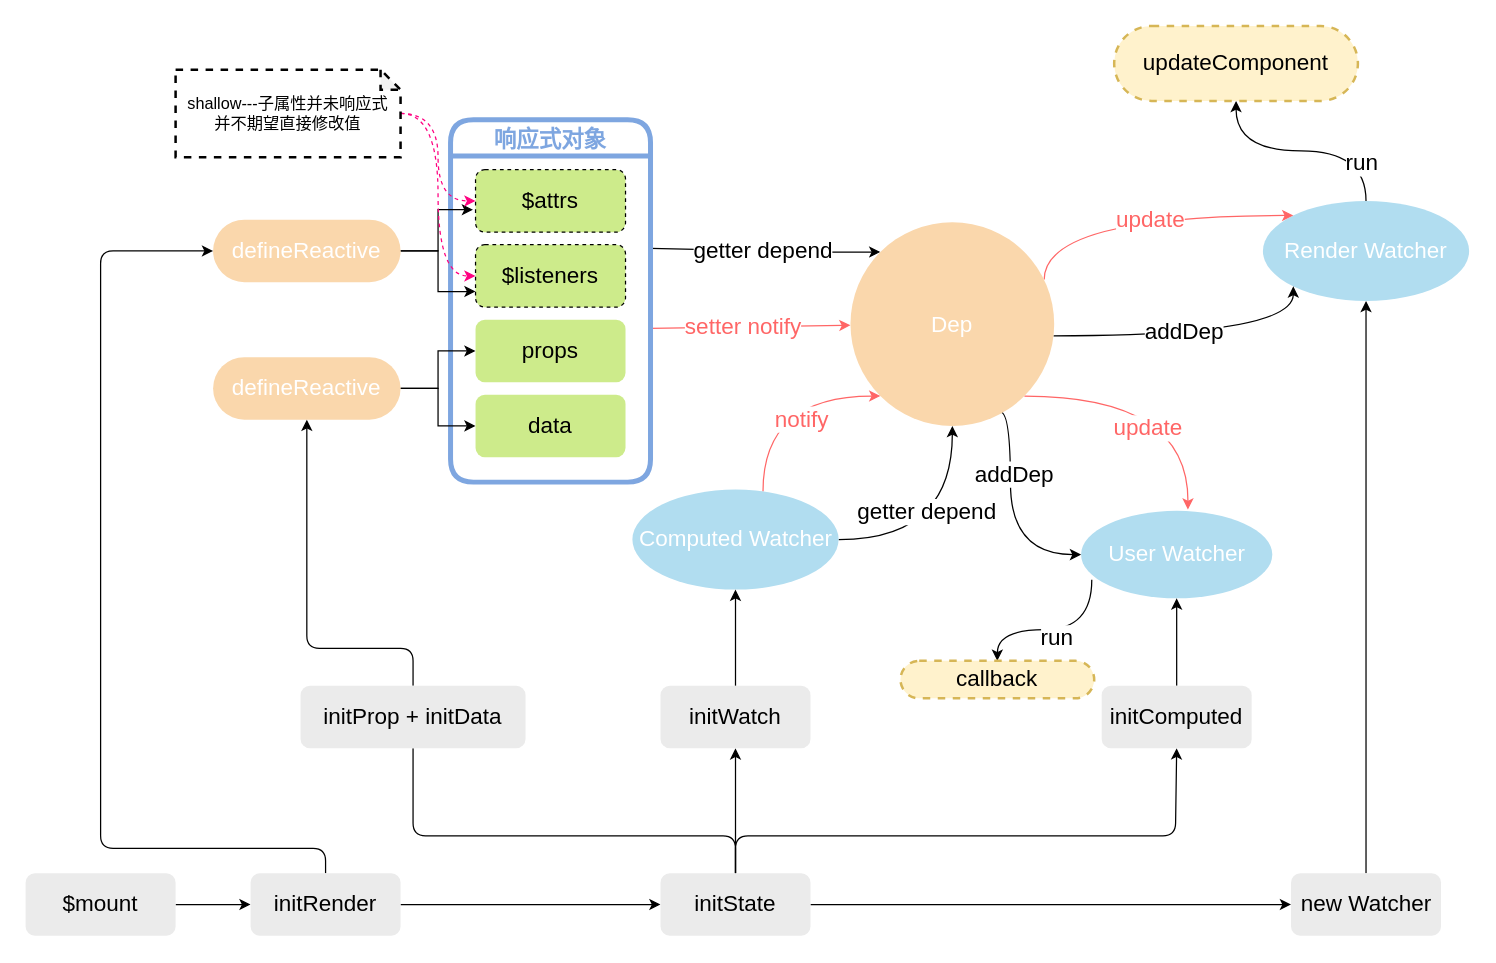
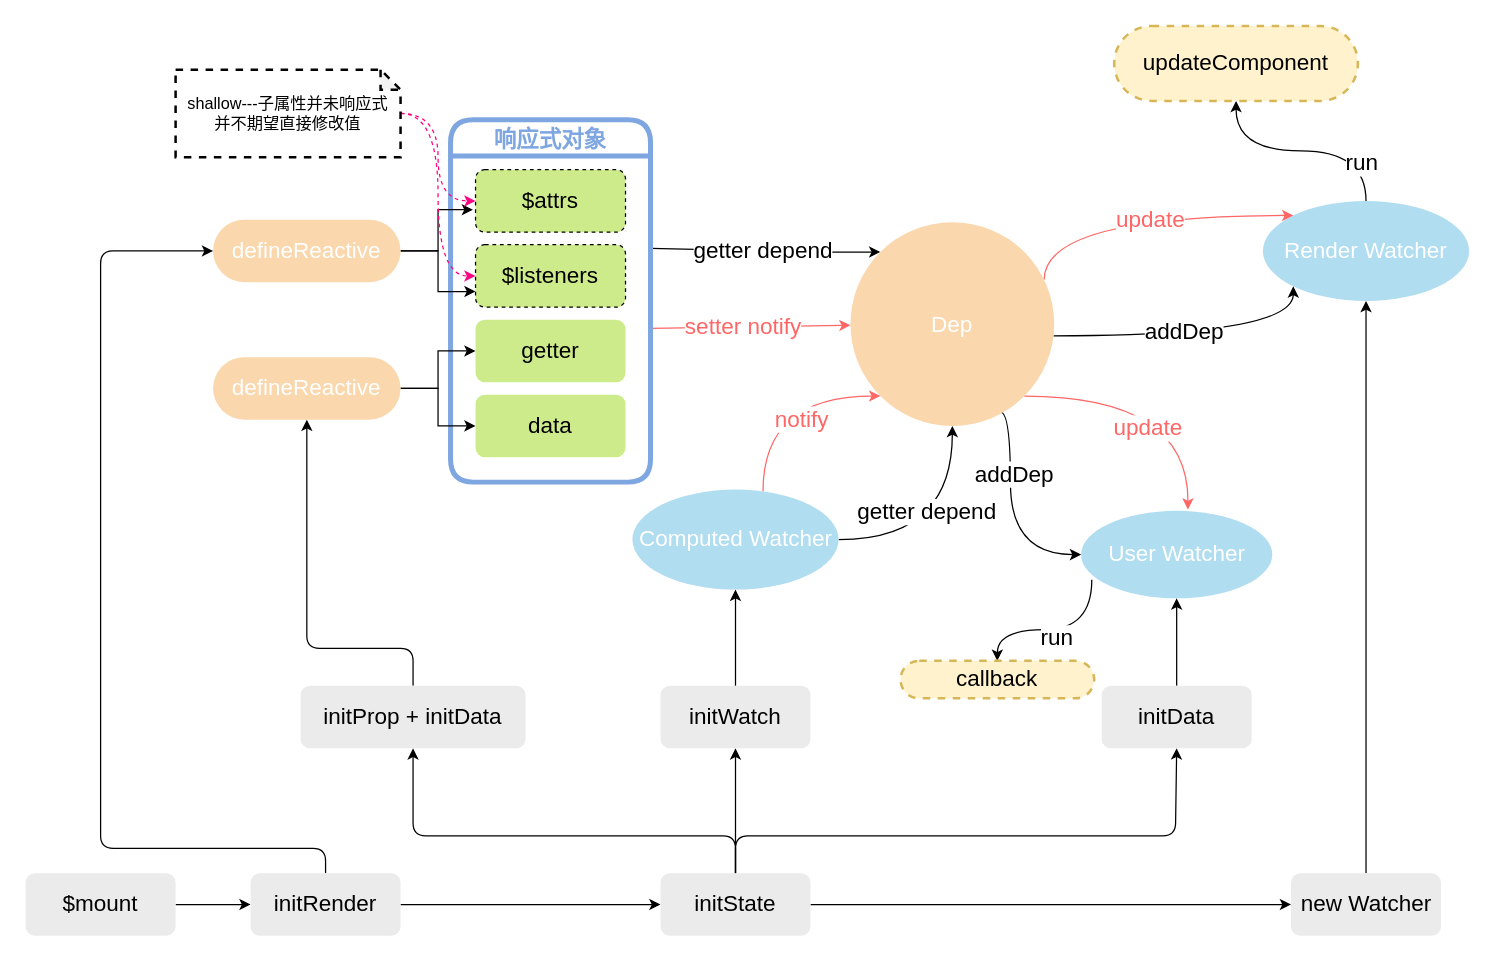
(551, 351) -> (551, 351)
(1177, 717) -> (1177, 717)
(413, 754) -> (413, 758)
